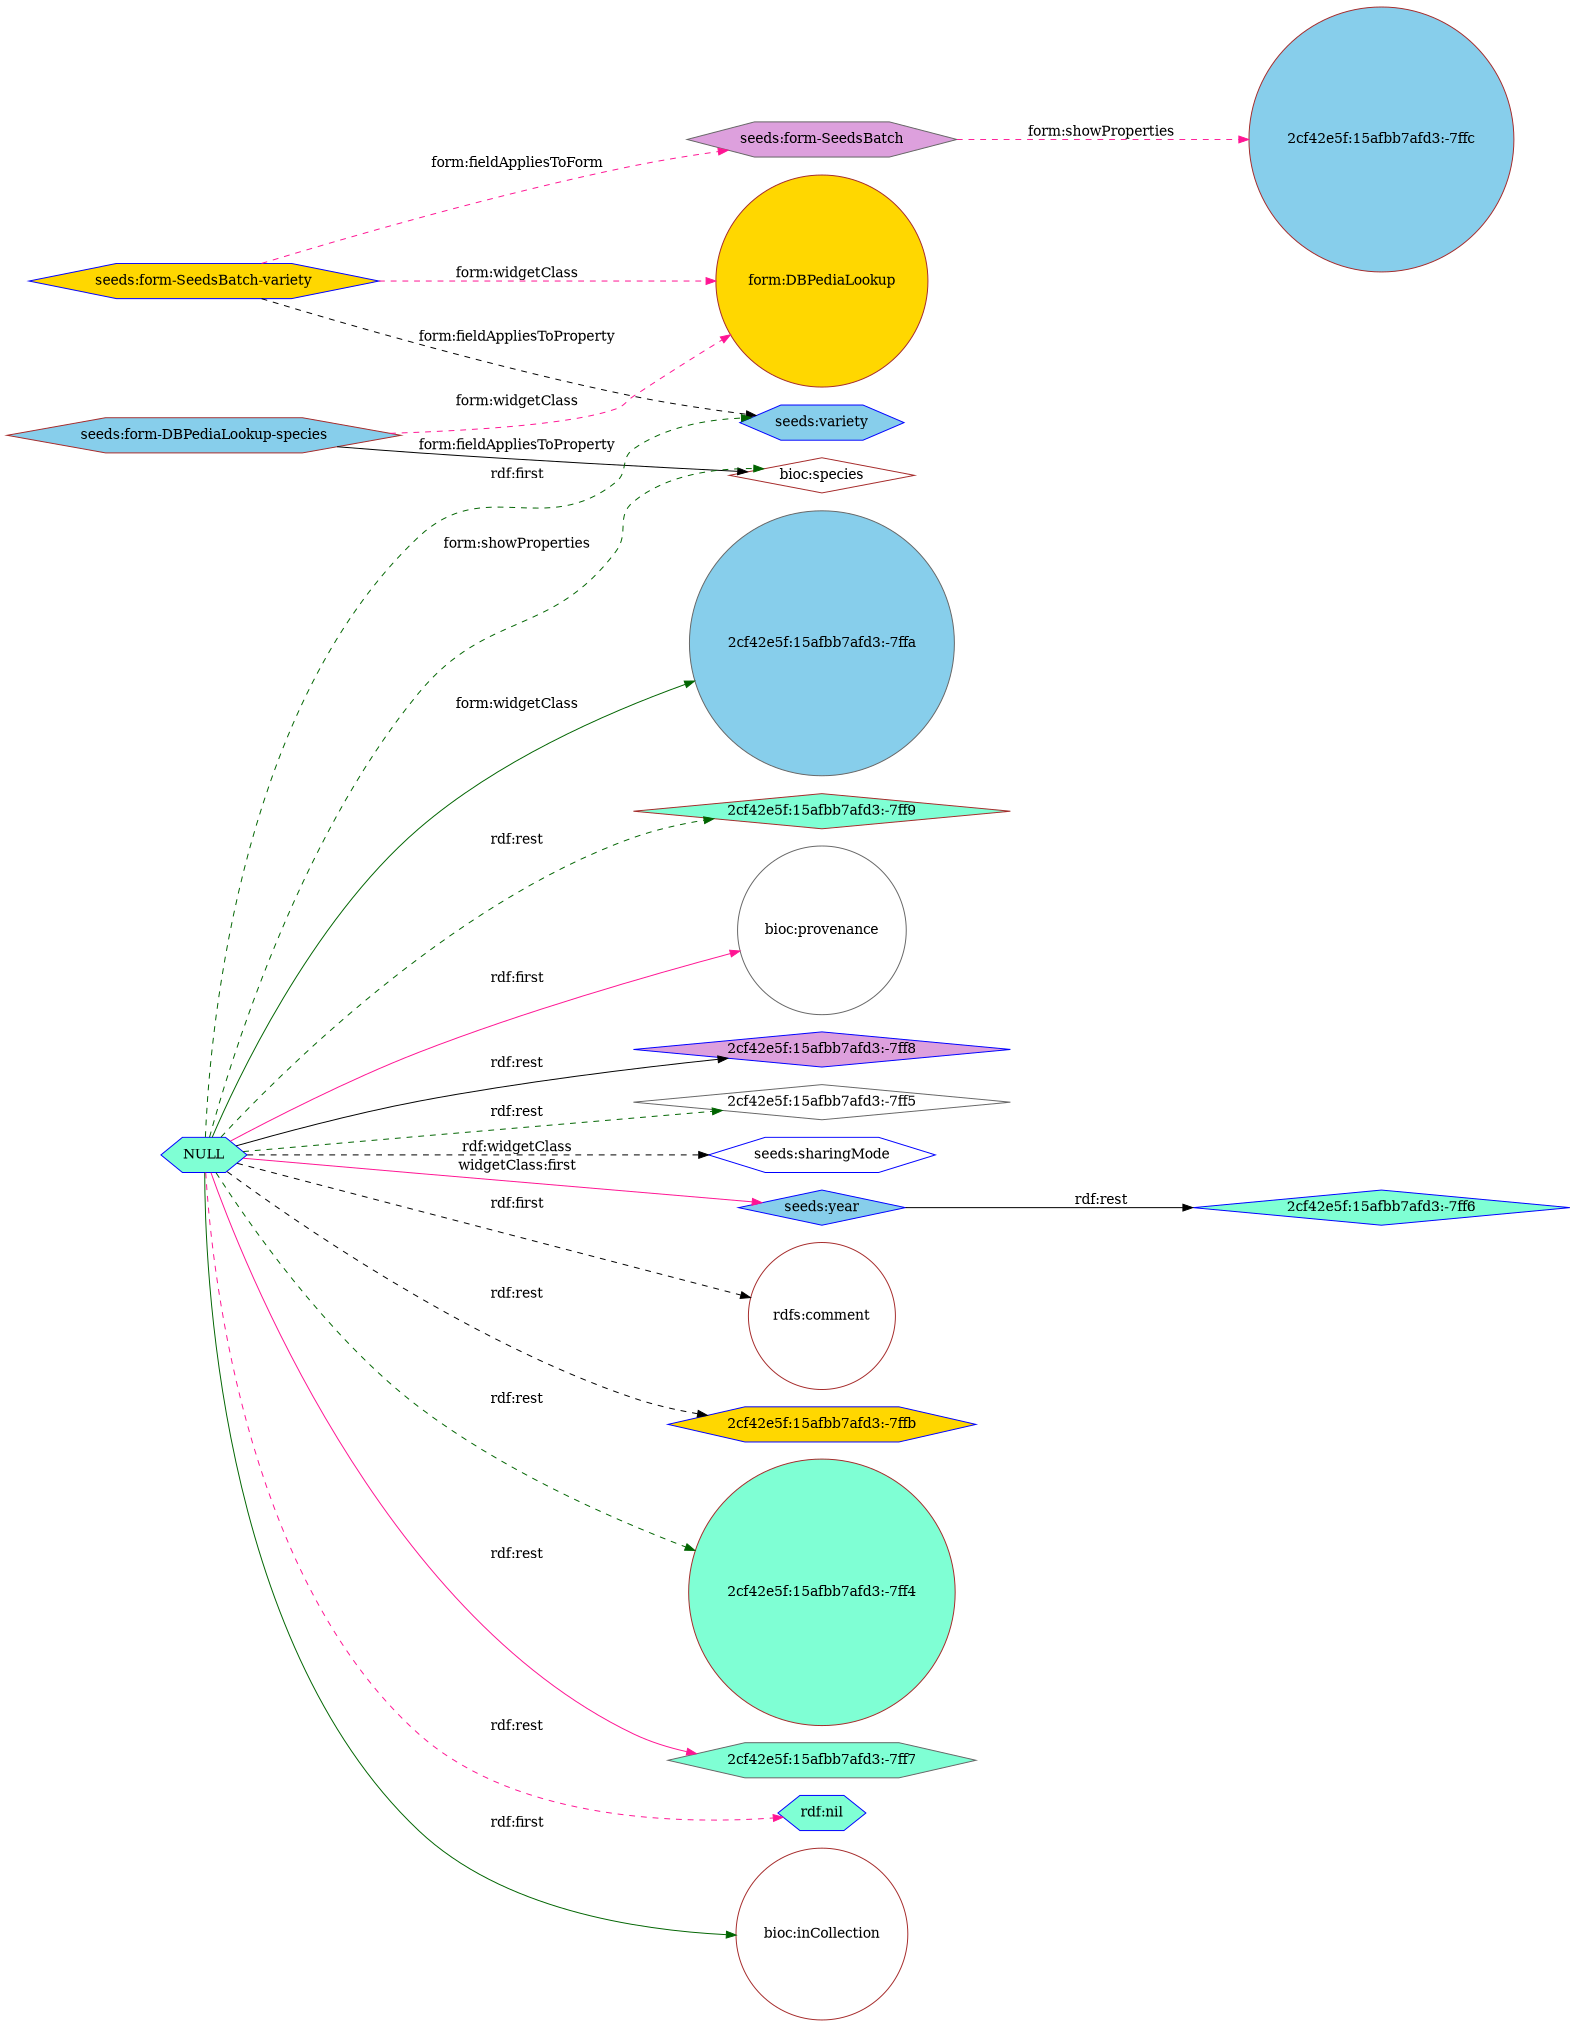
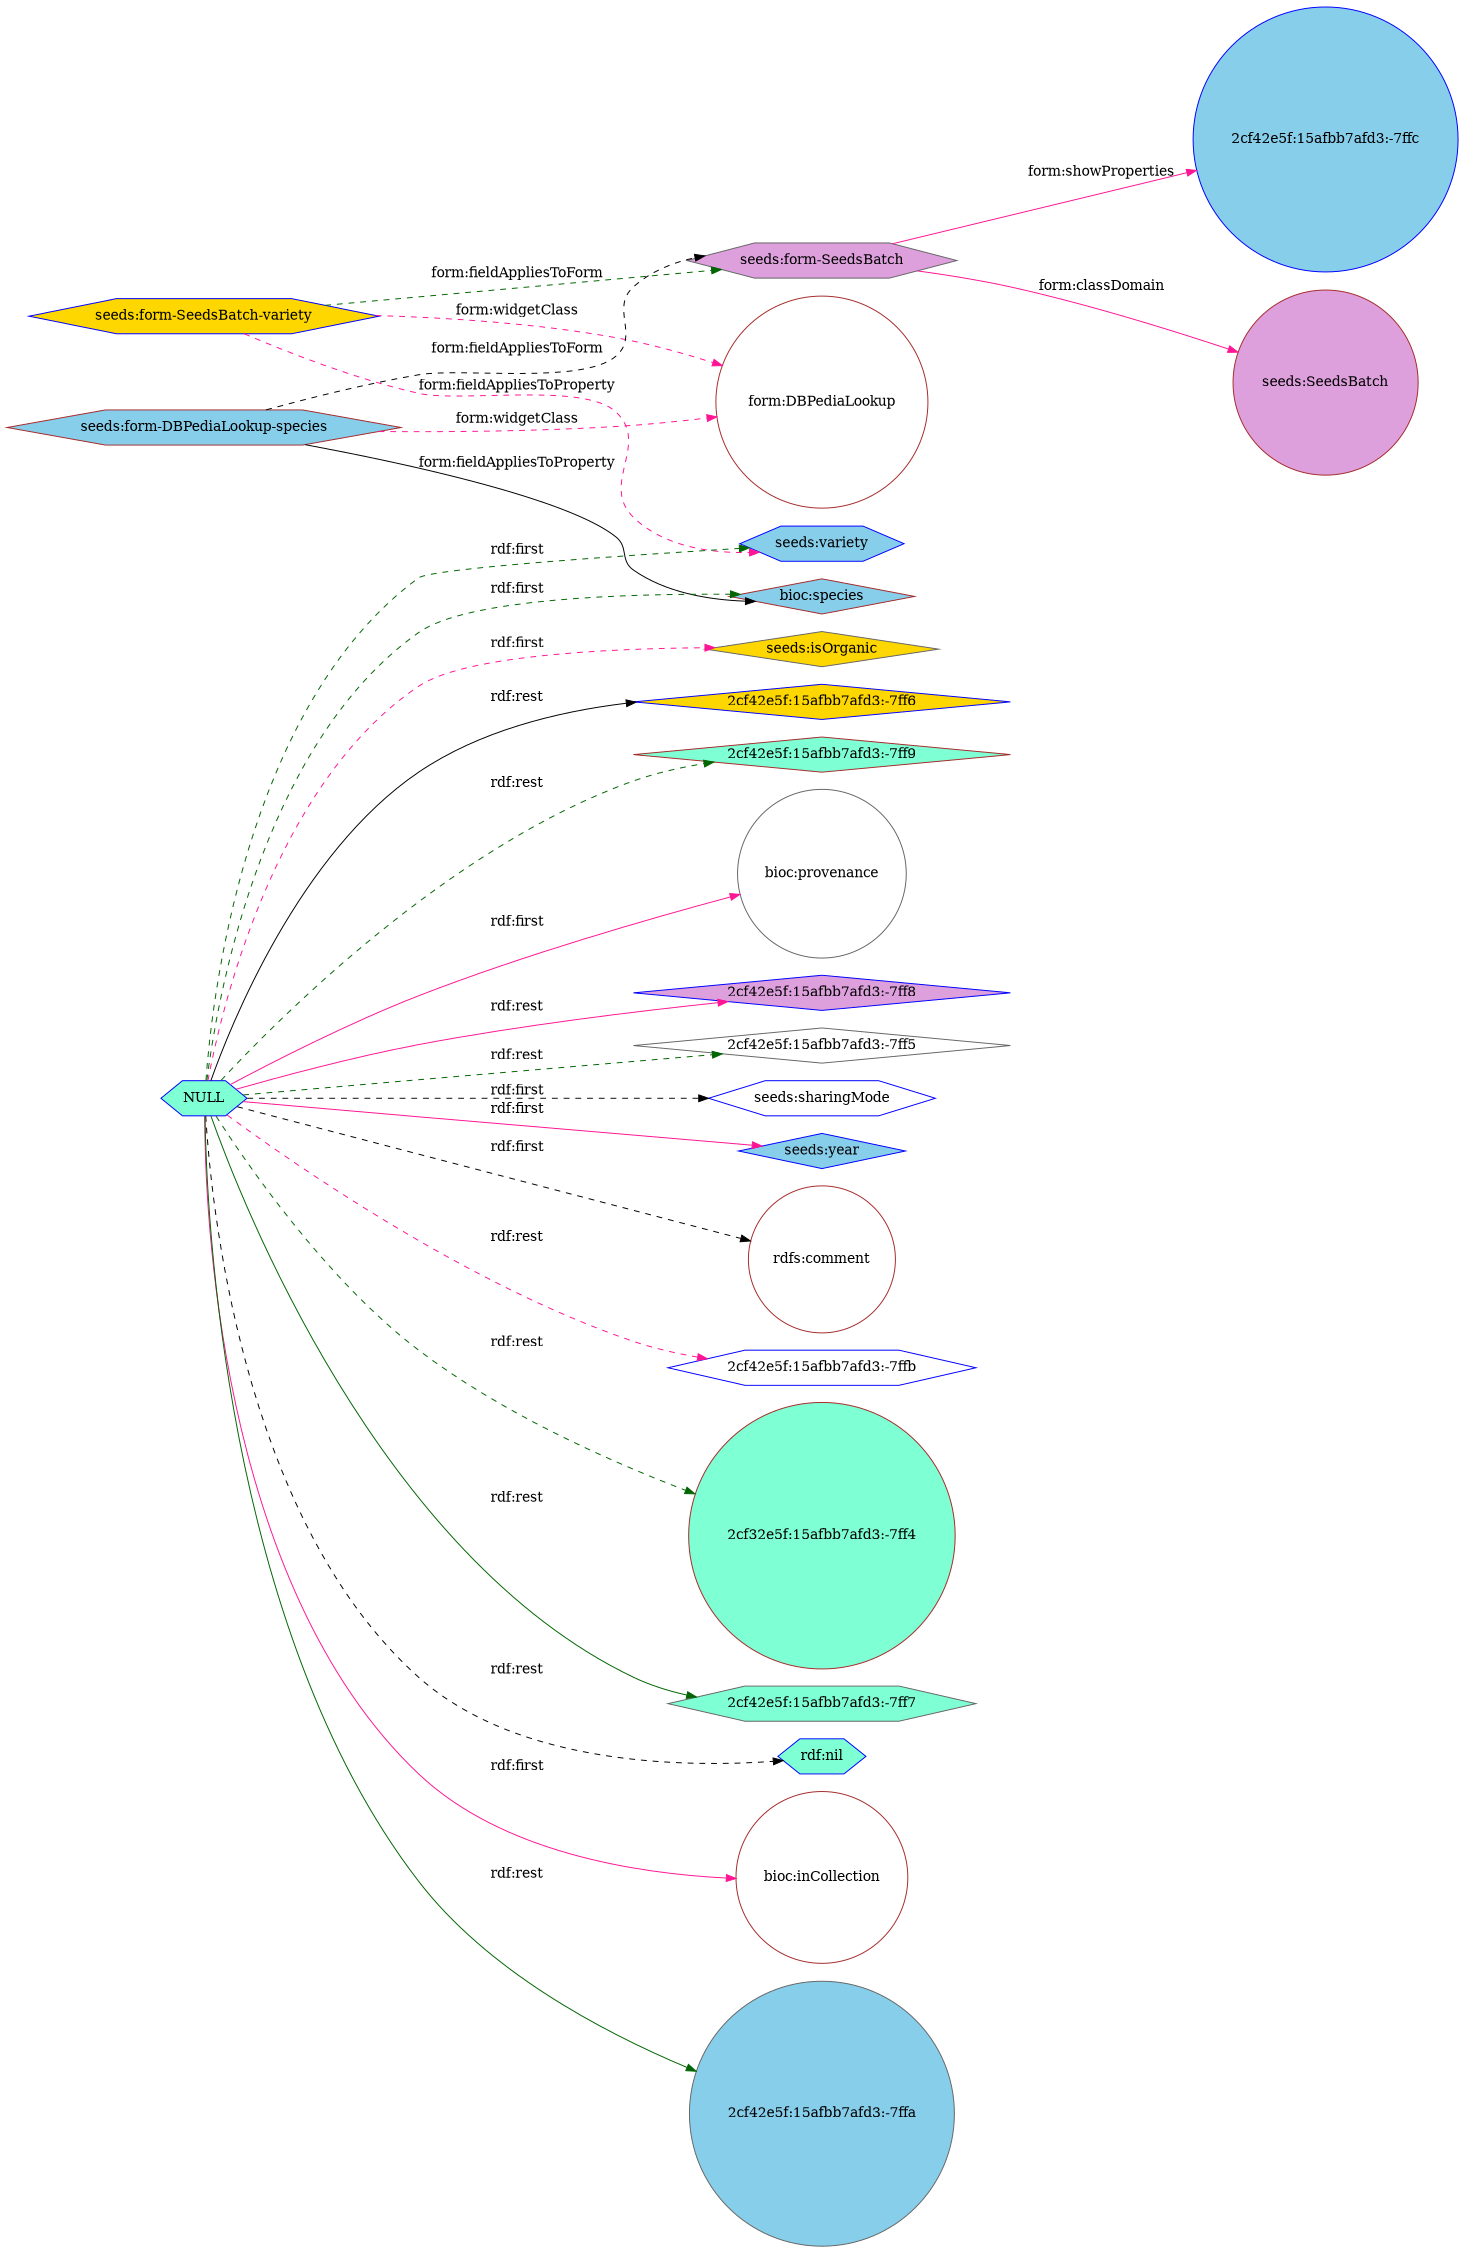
(1098, 140) -> (1040, 208)
(1381, 140) -> (1326, 140)
(488, 200) -> (518, 288)
(822, 281) -> (822, 402)
(502, 366) -> (545, 395)
none -> (512, 373)
none -> (1326, 383)
(822, 475) -> (822, 596)
(517, 544) -> (517, 589)
none -> (822, 649)
(517, 704) -> (517, 1874)
(475, 1091) -> (475, 1035)
(517, 1148) -> (517, 1091)
(517, 1166) -> (517, 1110)
(1044, 1208) -> (360, 824)
(1381, 1208) -> (822, 702)
(451, 1315) -> (451, 1259)
(822, 1424) -> (822, 1368)
(389, 1515) -> (389, 1459)
(822, 1592) -> (822, 1536)
(342, 1641) -> (342, 1585)
(310, 1677) -> (310, 1621)
